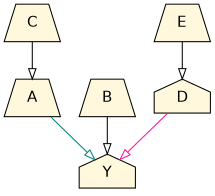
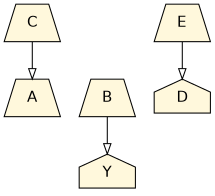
(148, 133) -> none
(69, 135) -> none
